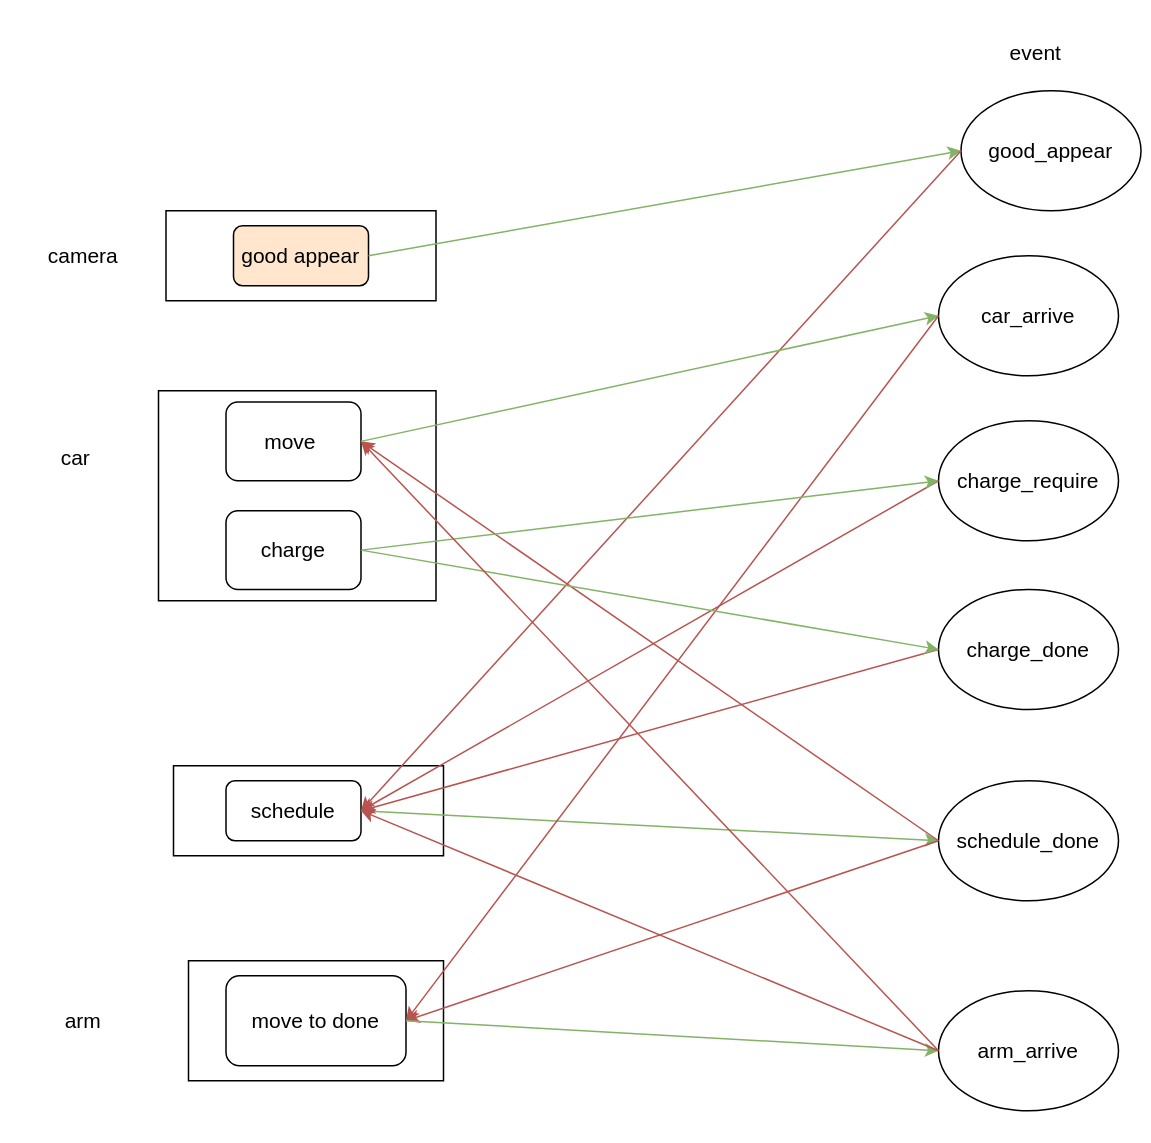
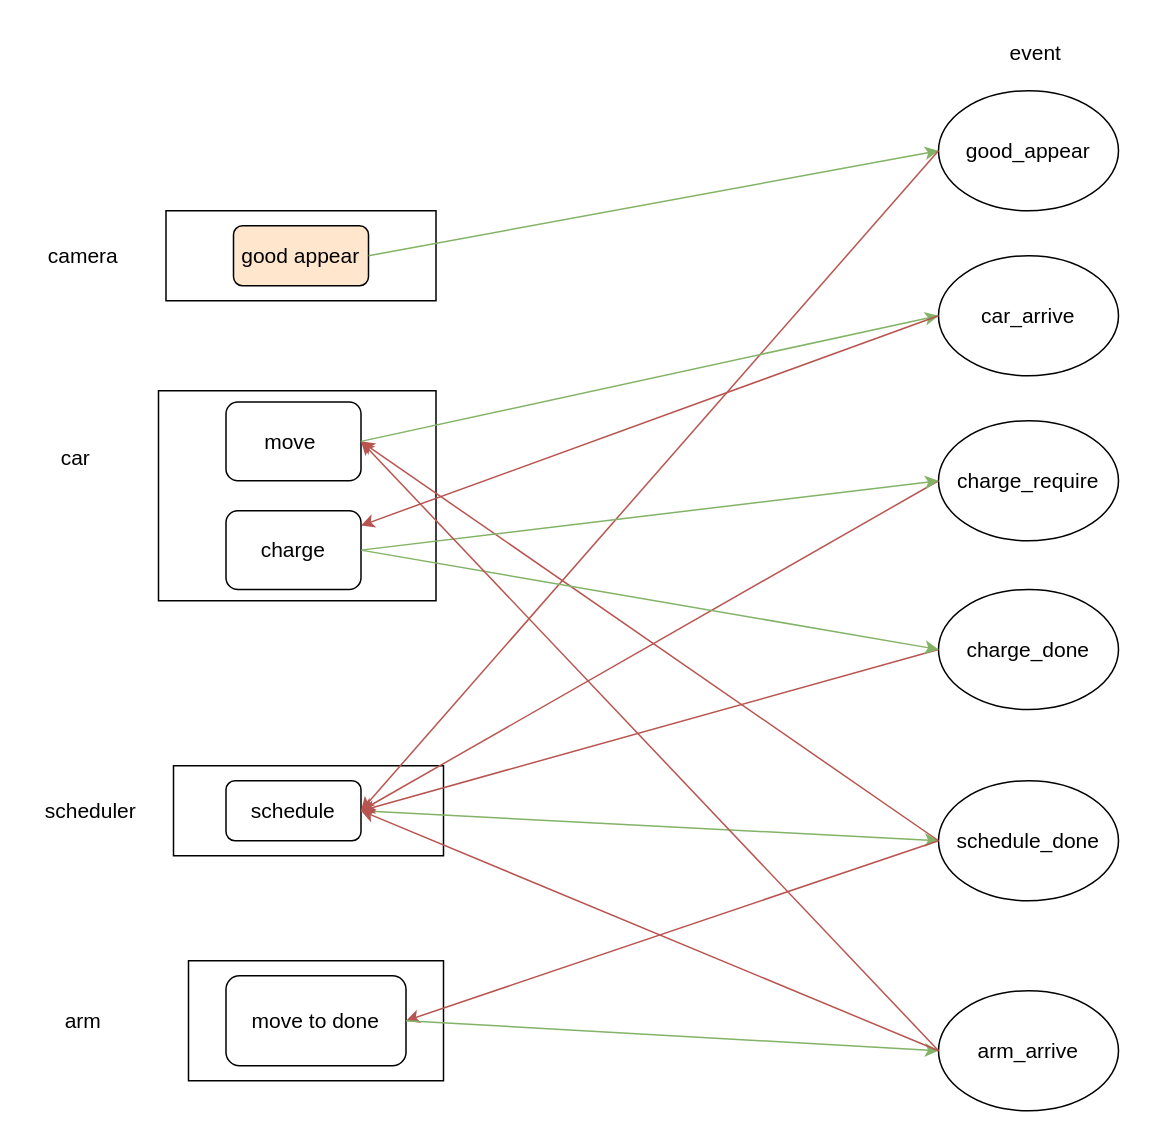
(1051, 151) -> (1028, 151)
none -> (91, 811)
(564, 811) -> (546, 458)
